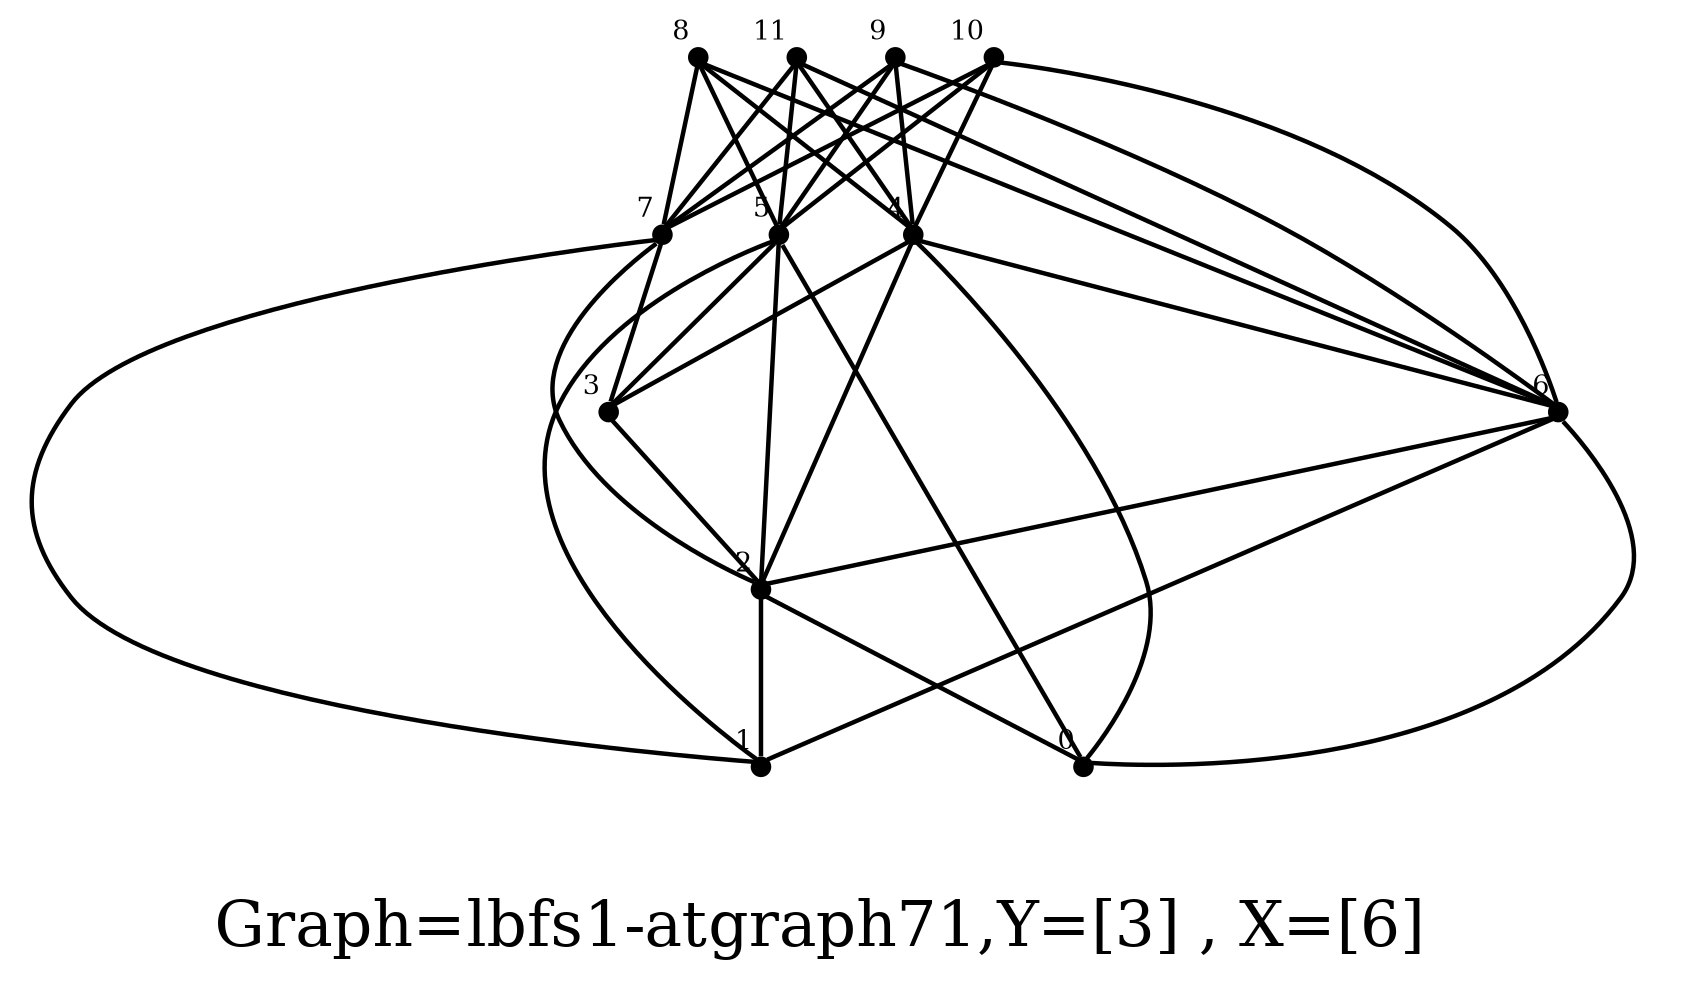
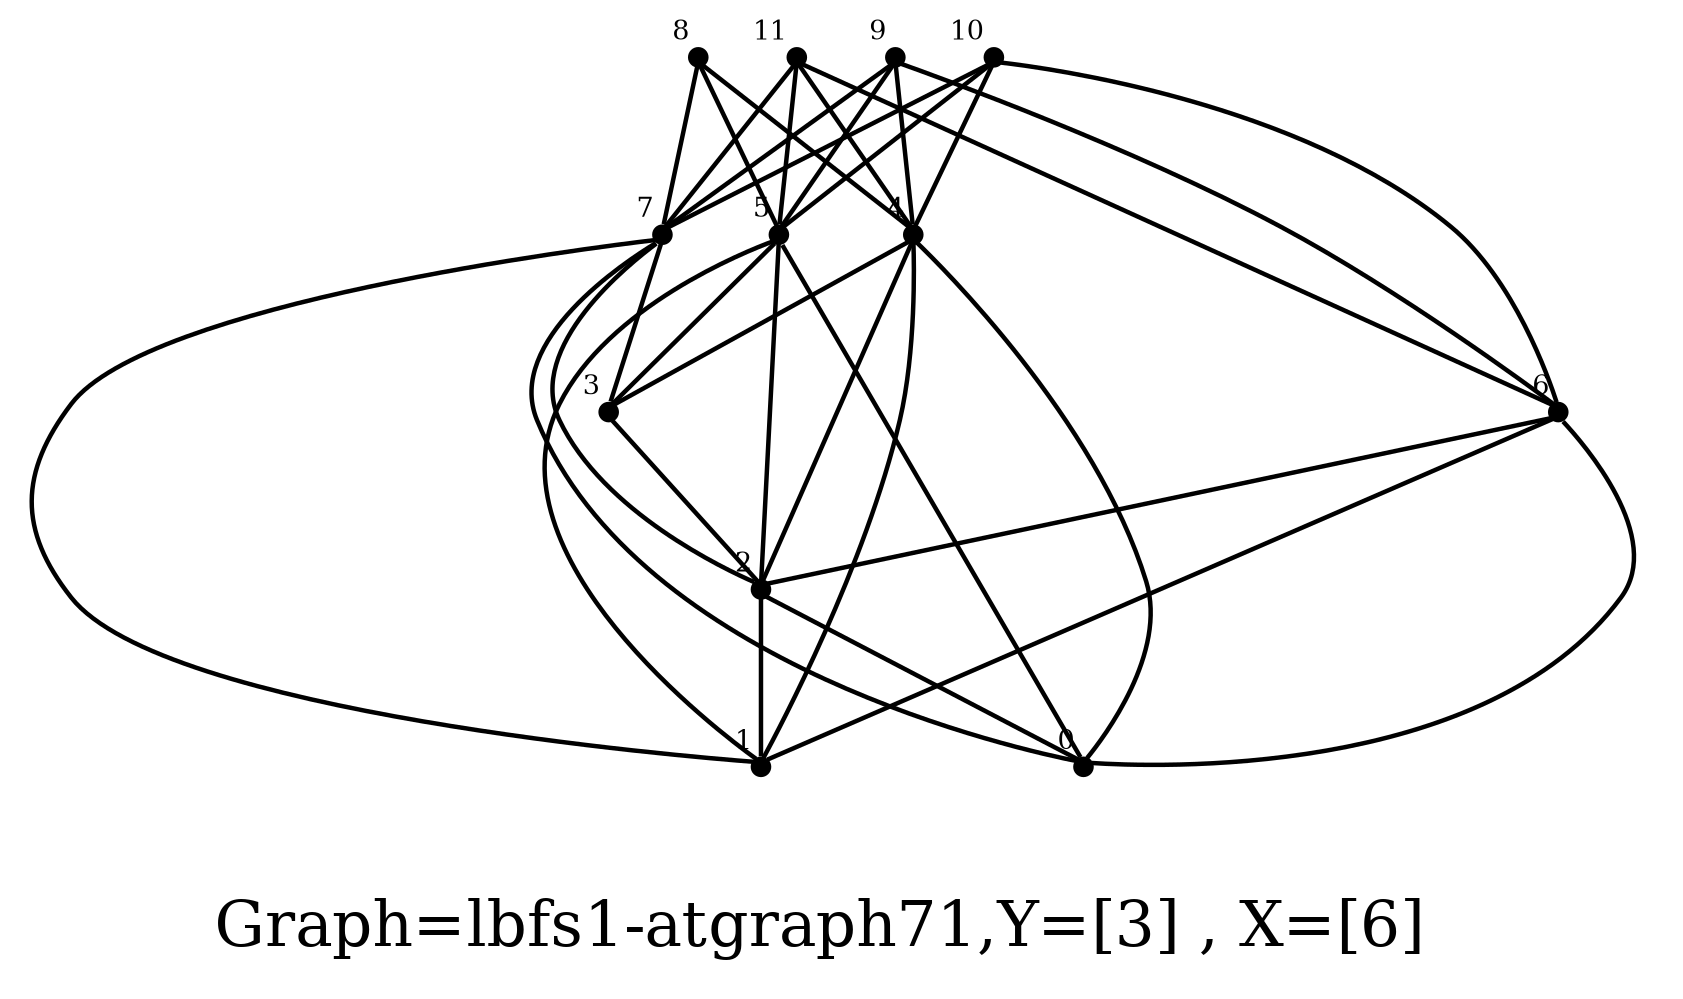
(980, 175) -> none
(1235, 323) -> (873, 510)
none -> (671, 587)
